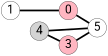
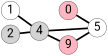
(39, 10) -> (25, 21)
none -> (10, 34)
(68, 45) -> (68, 45)
